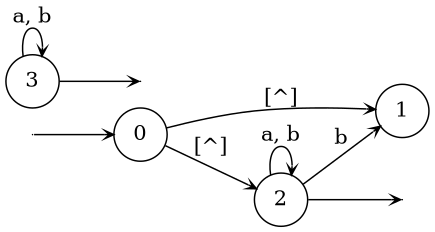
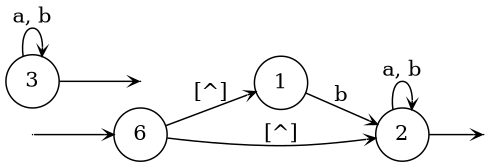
(141, 135) -> (141, 135)
(338, 158) -> (338, 107)
